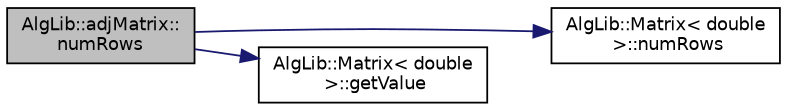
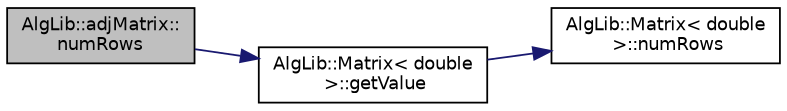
(364, 29) -> (510, 57)
